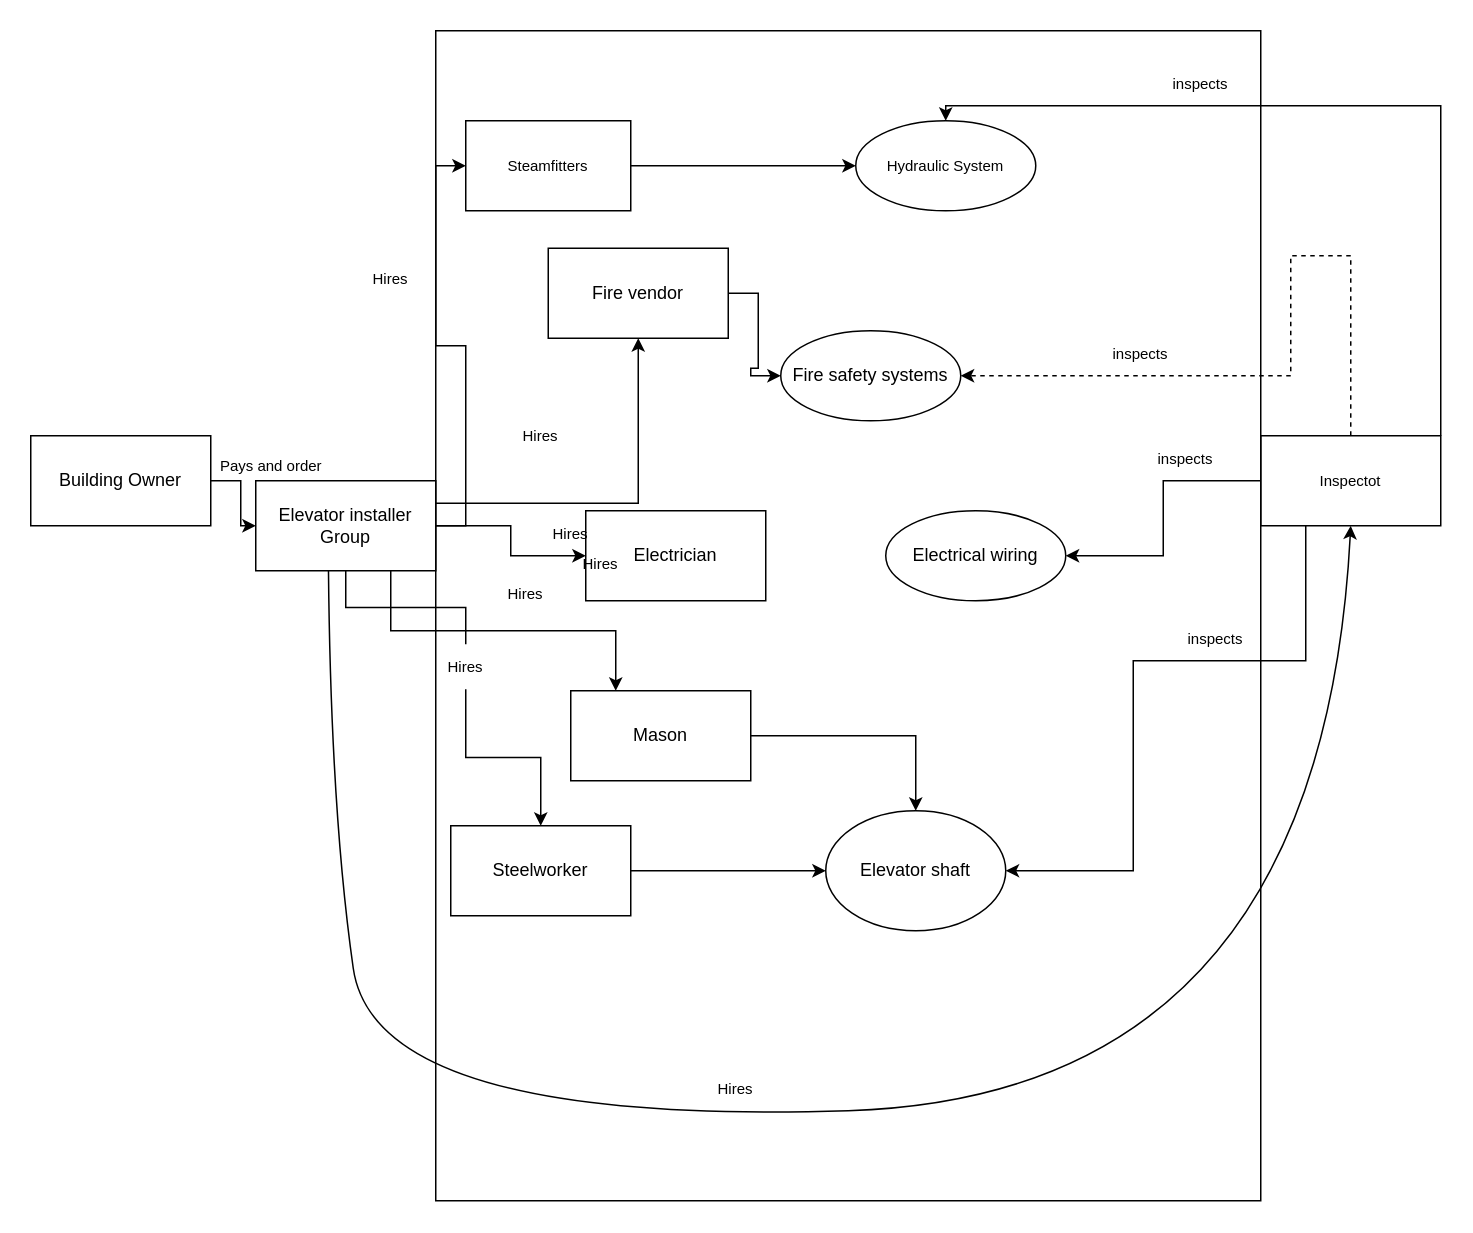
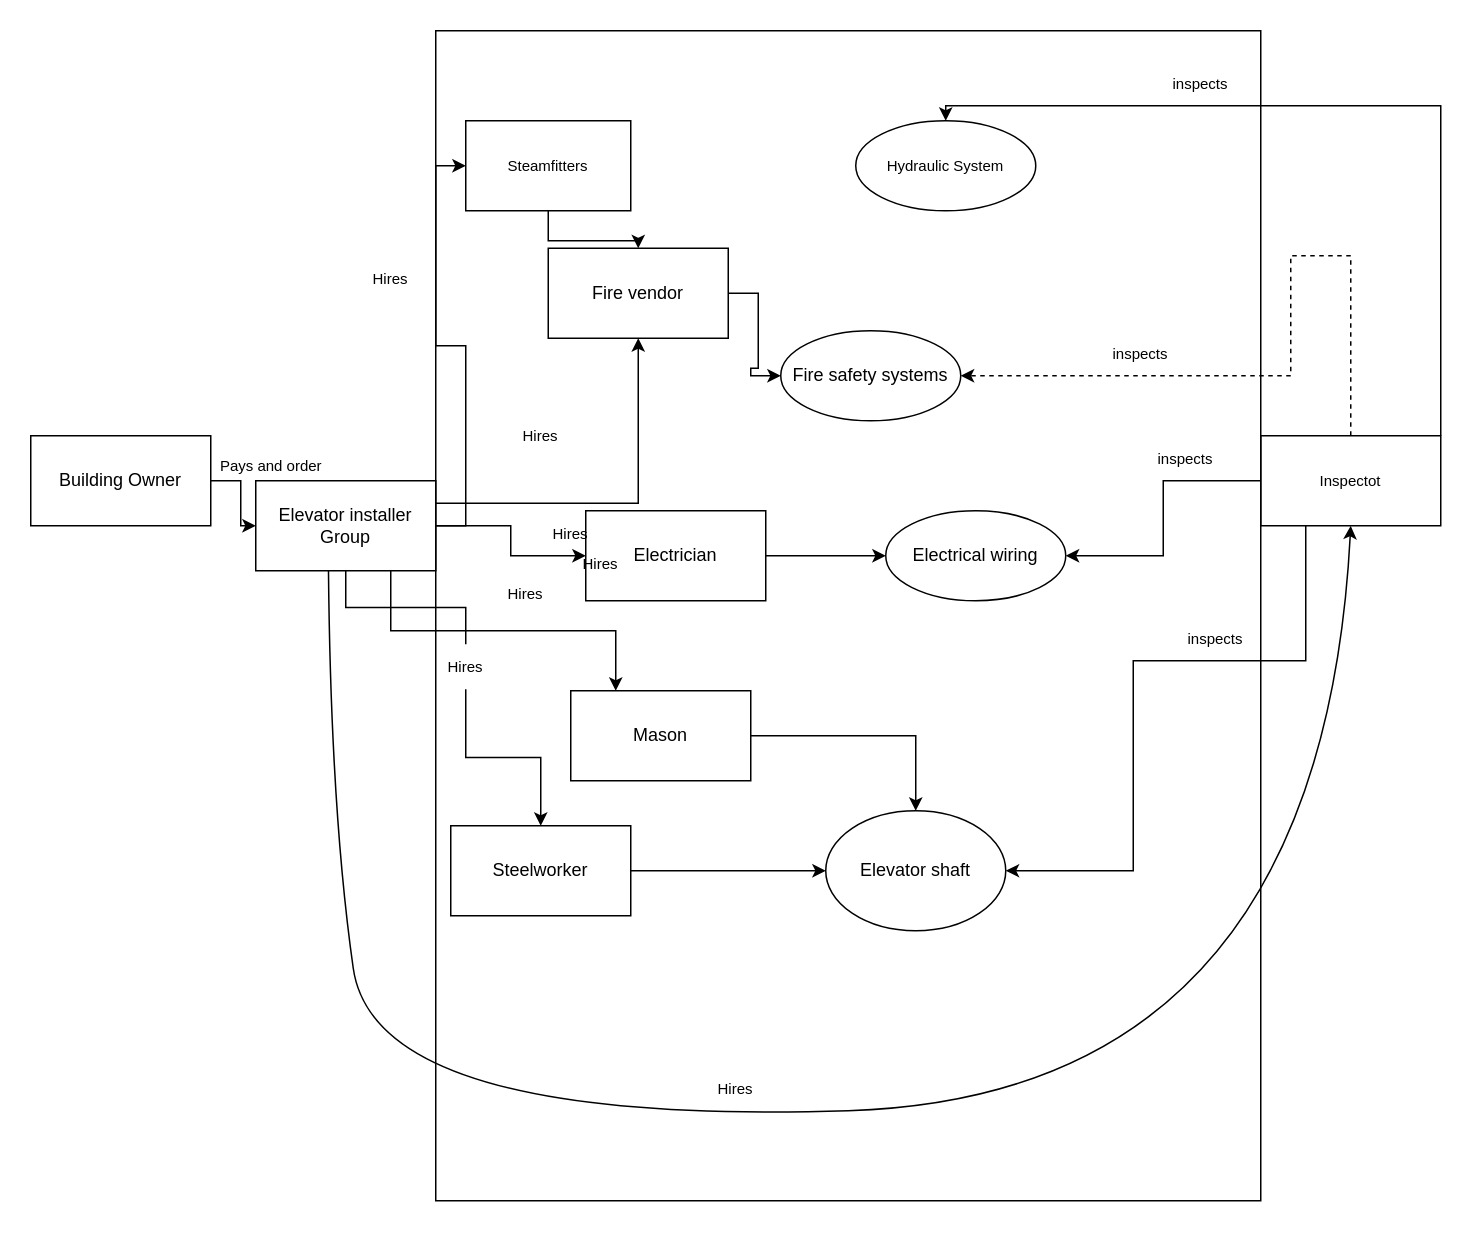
(738, 166) -> (579, 241)
none -> (821, 556)
